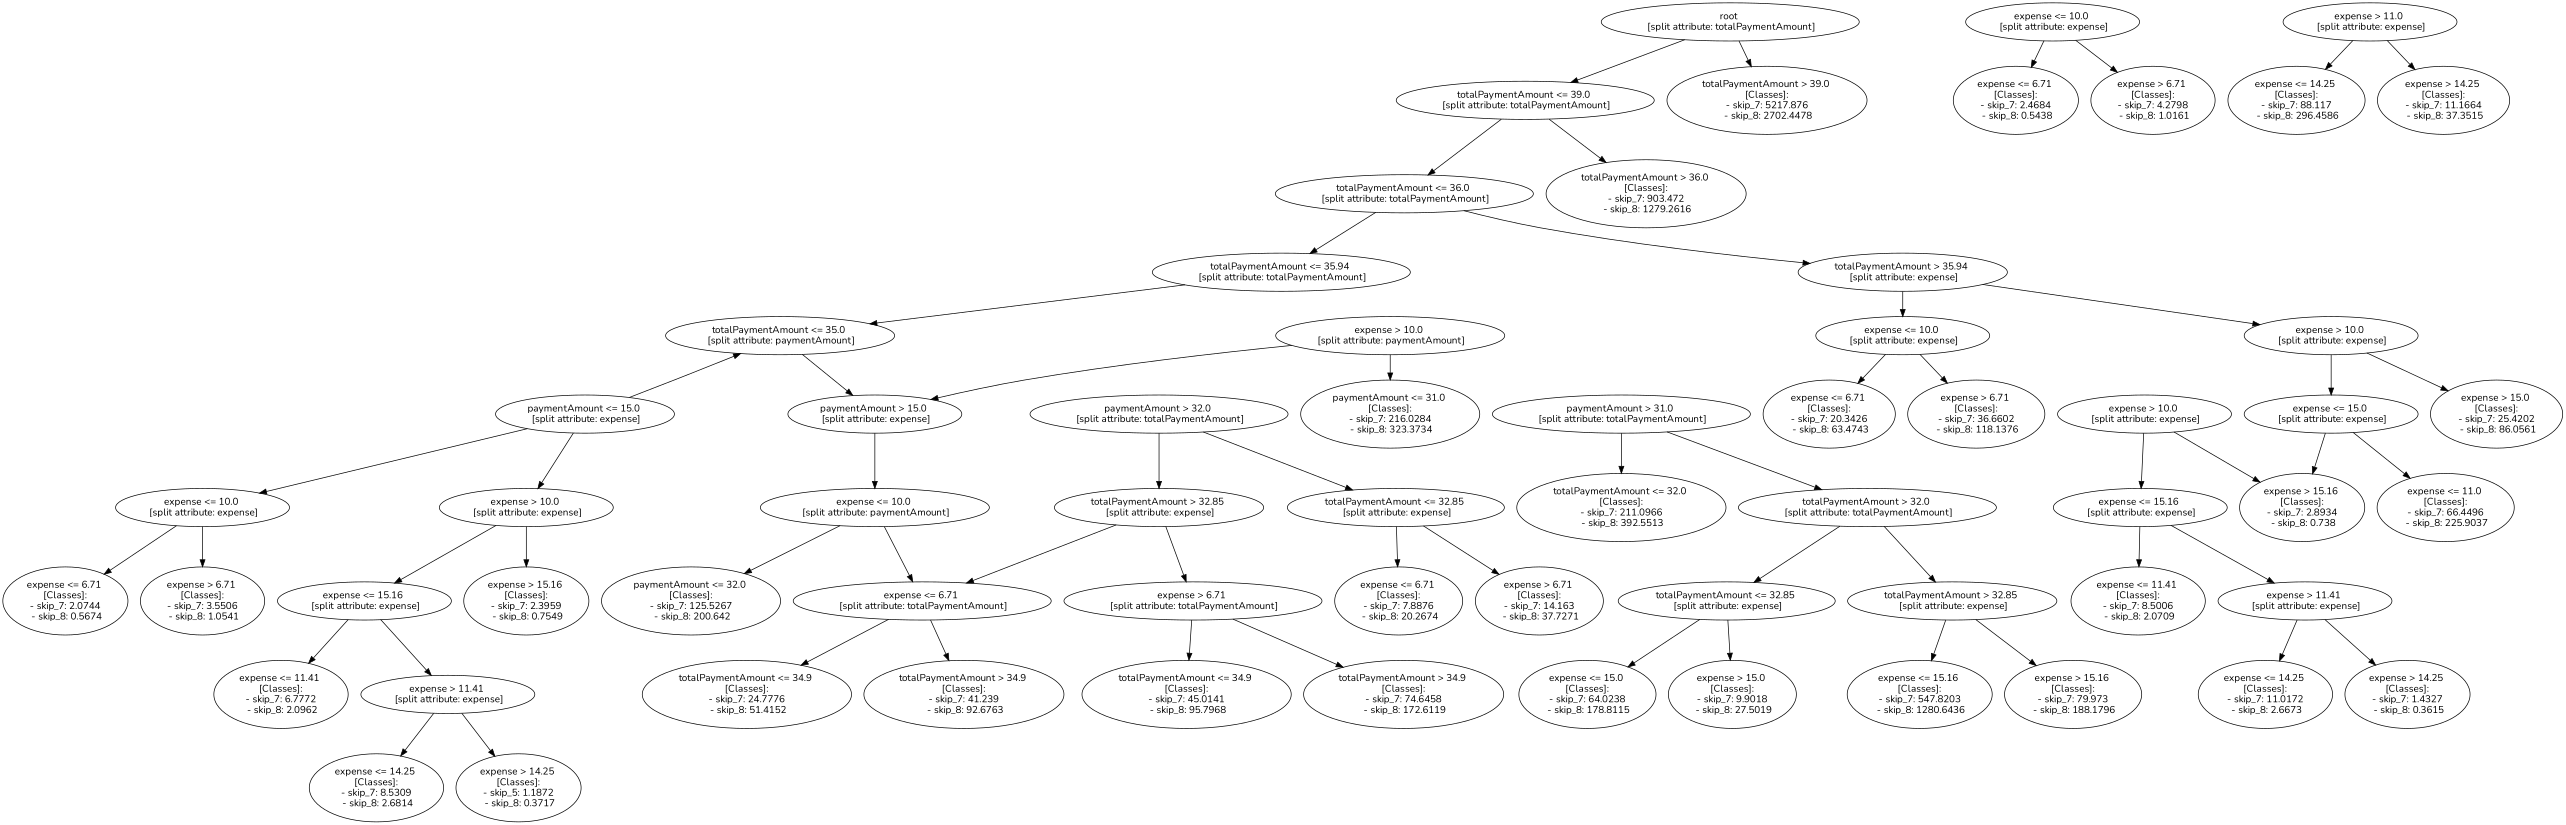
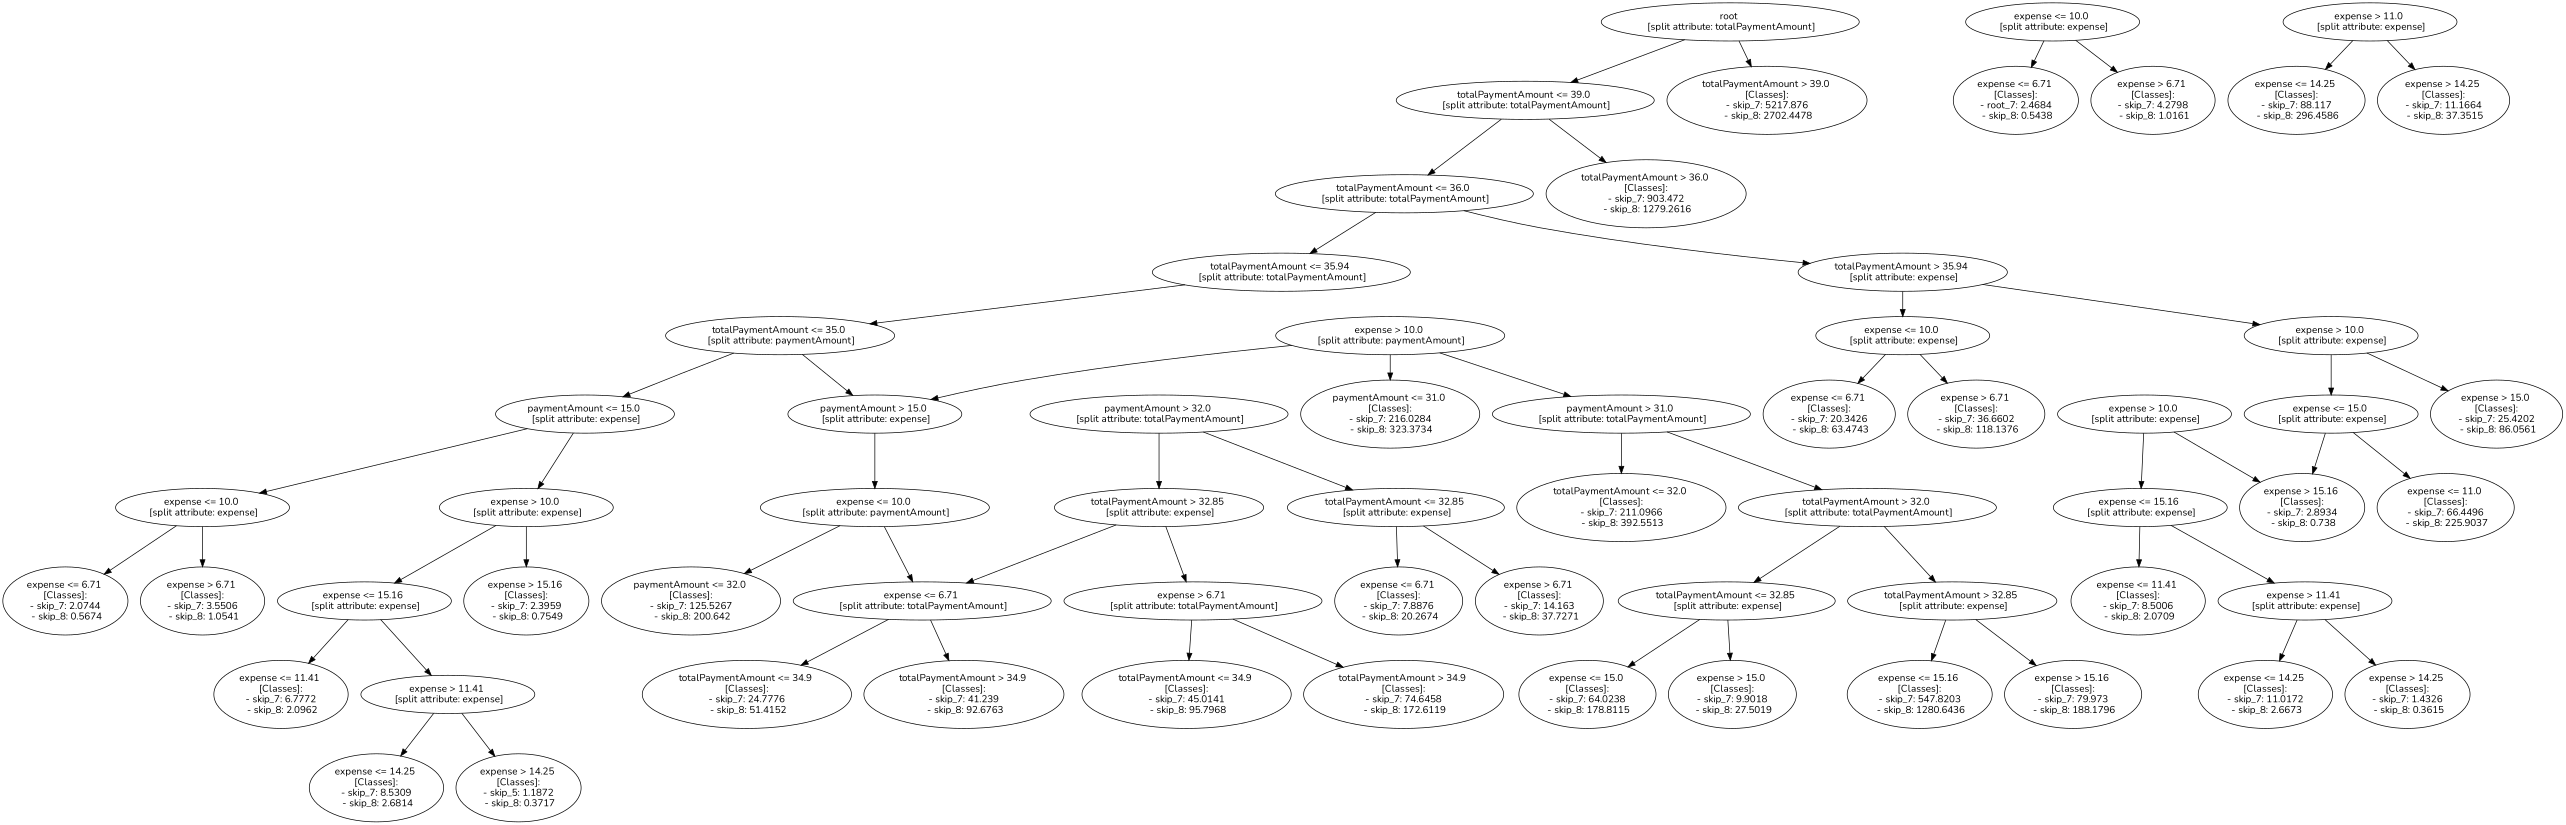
(2016, 100) -> (2016, 100)
none -> (1502, 374)
(682, 377) -> (682, 373)
(2407, 694) -> (2407, 694)
